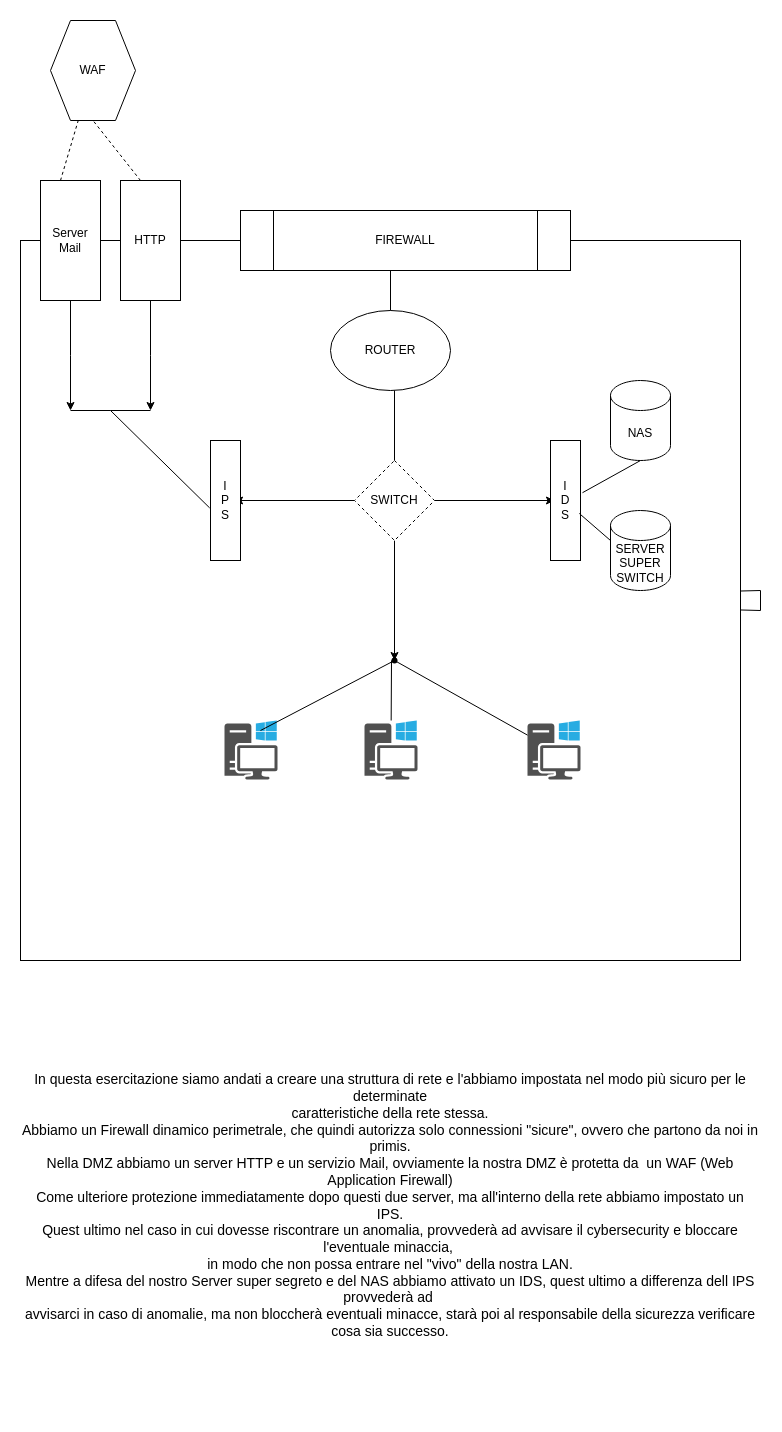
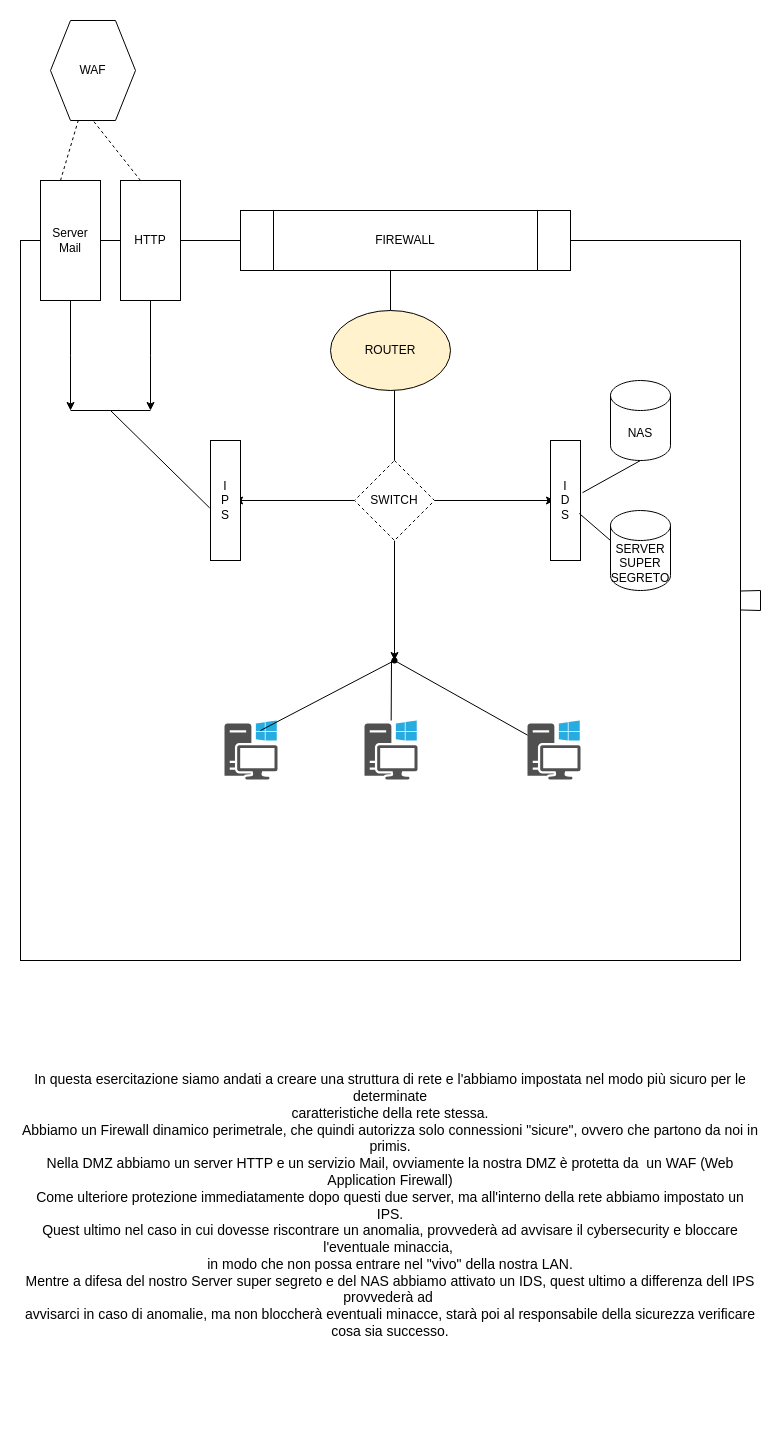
(391, 351) -> (391, 351)
(641, 564) -> (641, 564)
